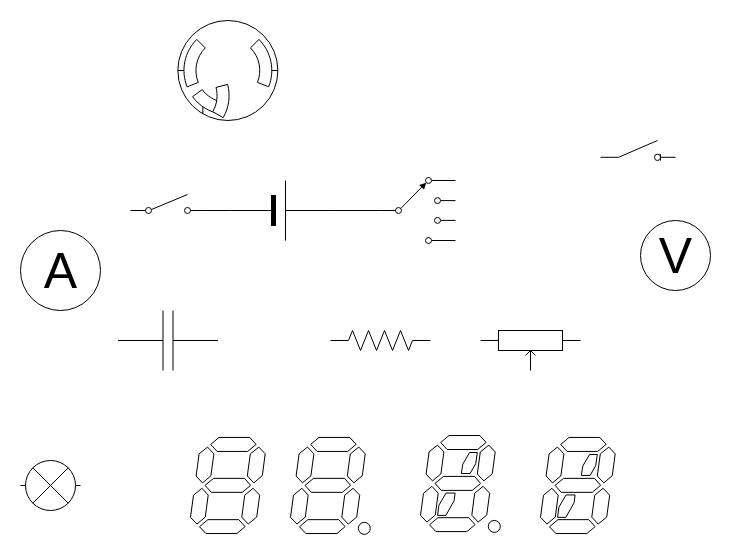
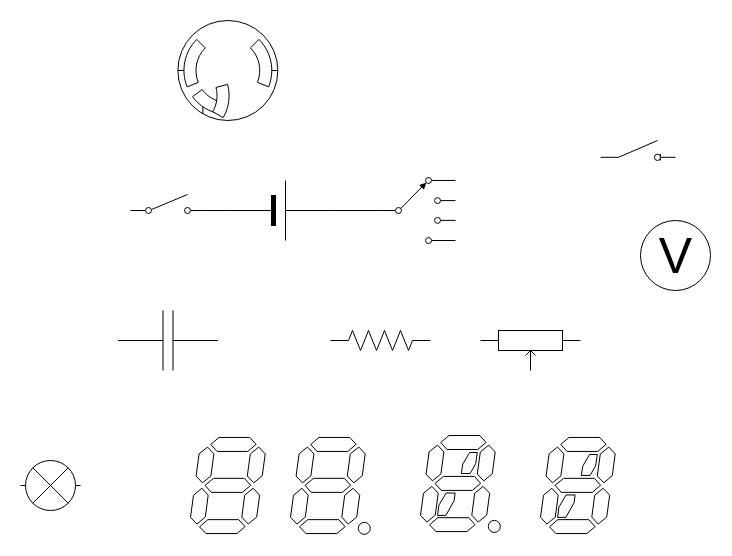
(61, 271) -> none
